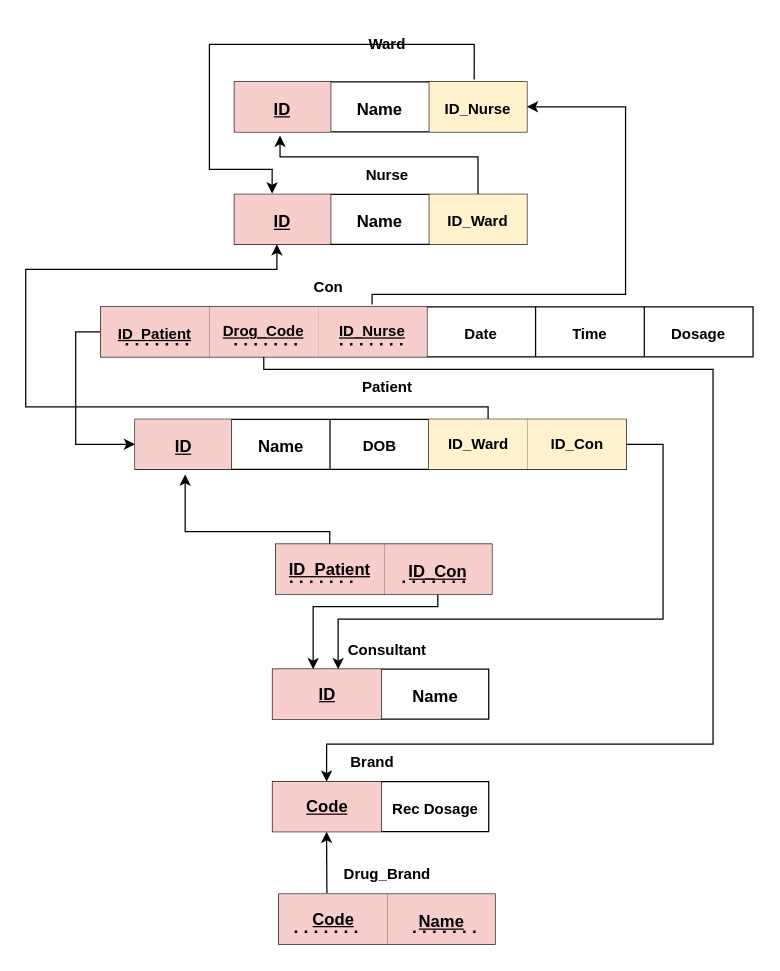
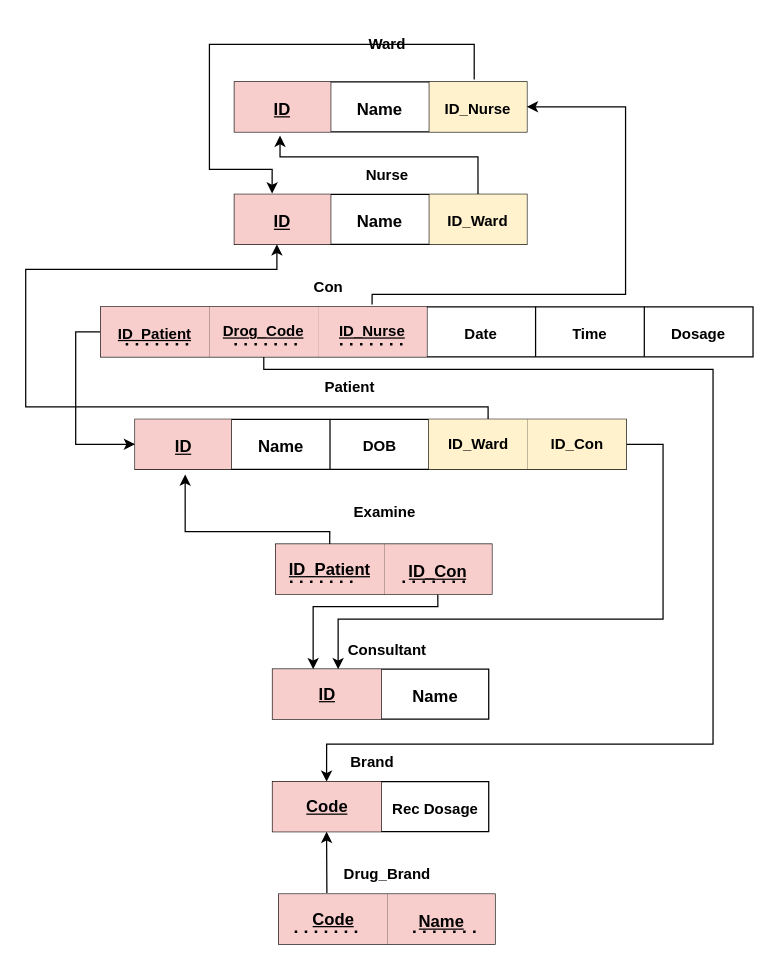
(387, 388) -> (349, 388)
none -> (384, 513)
